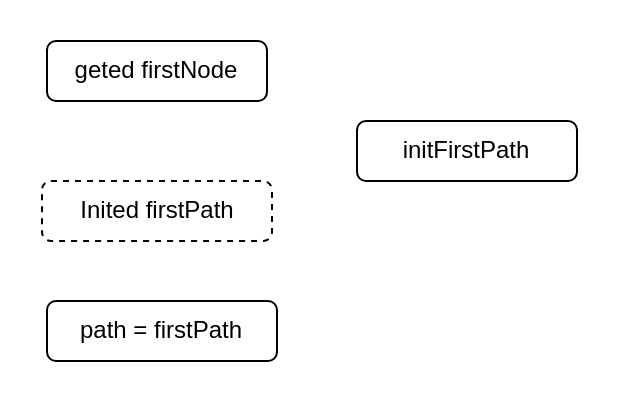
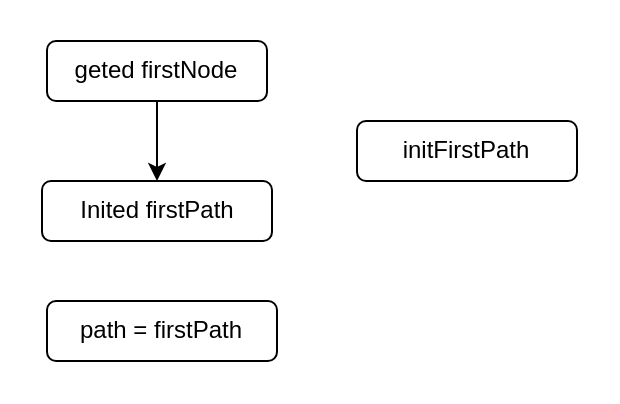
none -> (157, 134)
(157, 211) -> (157, 211)
